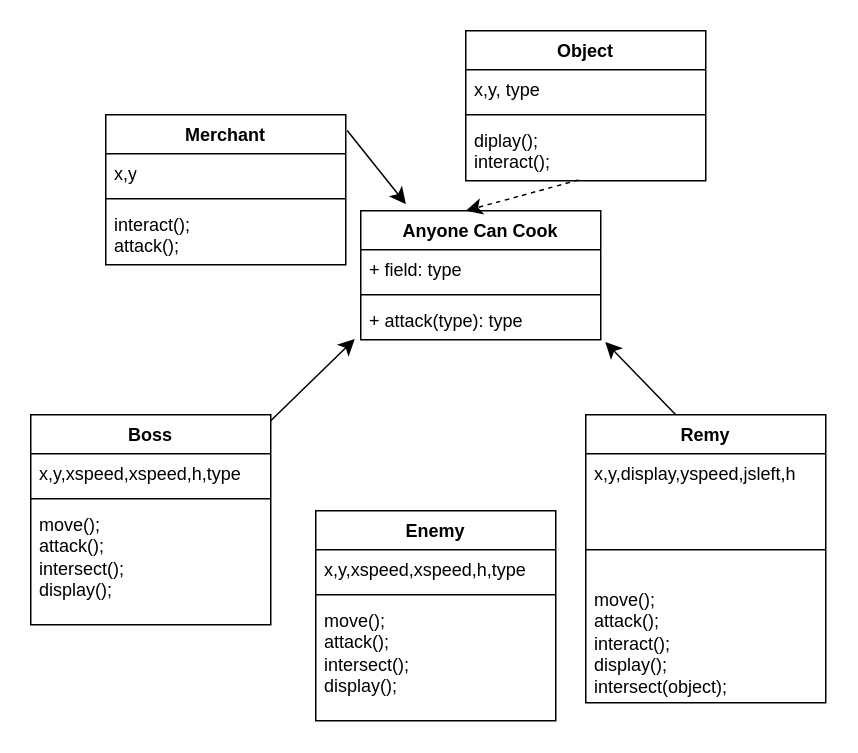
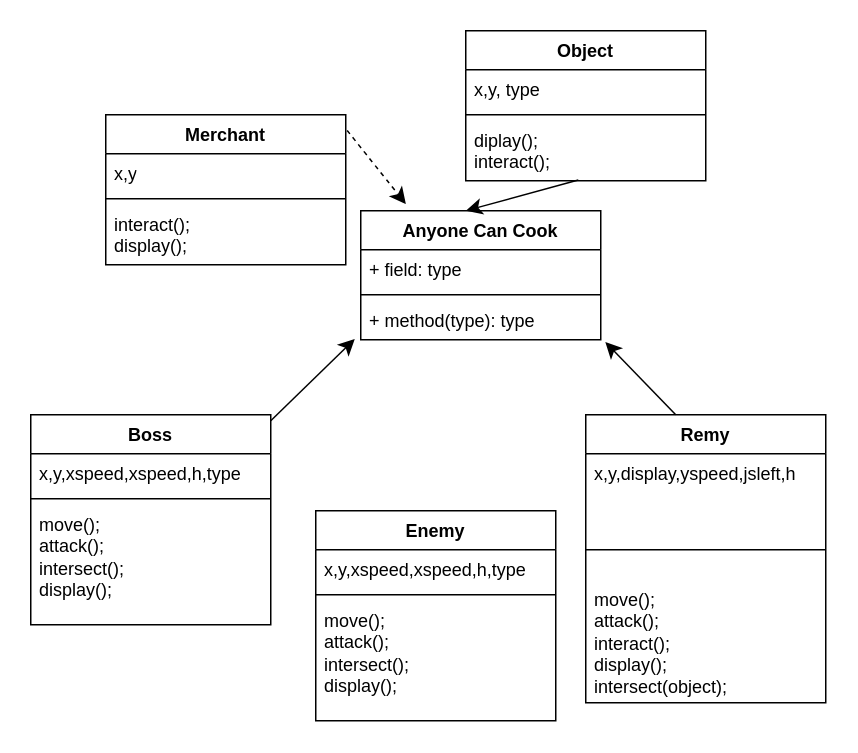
(374, 164) -> (374, 164)
(526, 194) -> (526, 194)
(166, 237) -> (166, 237)
(464, 322) -> (464, 322)
